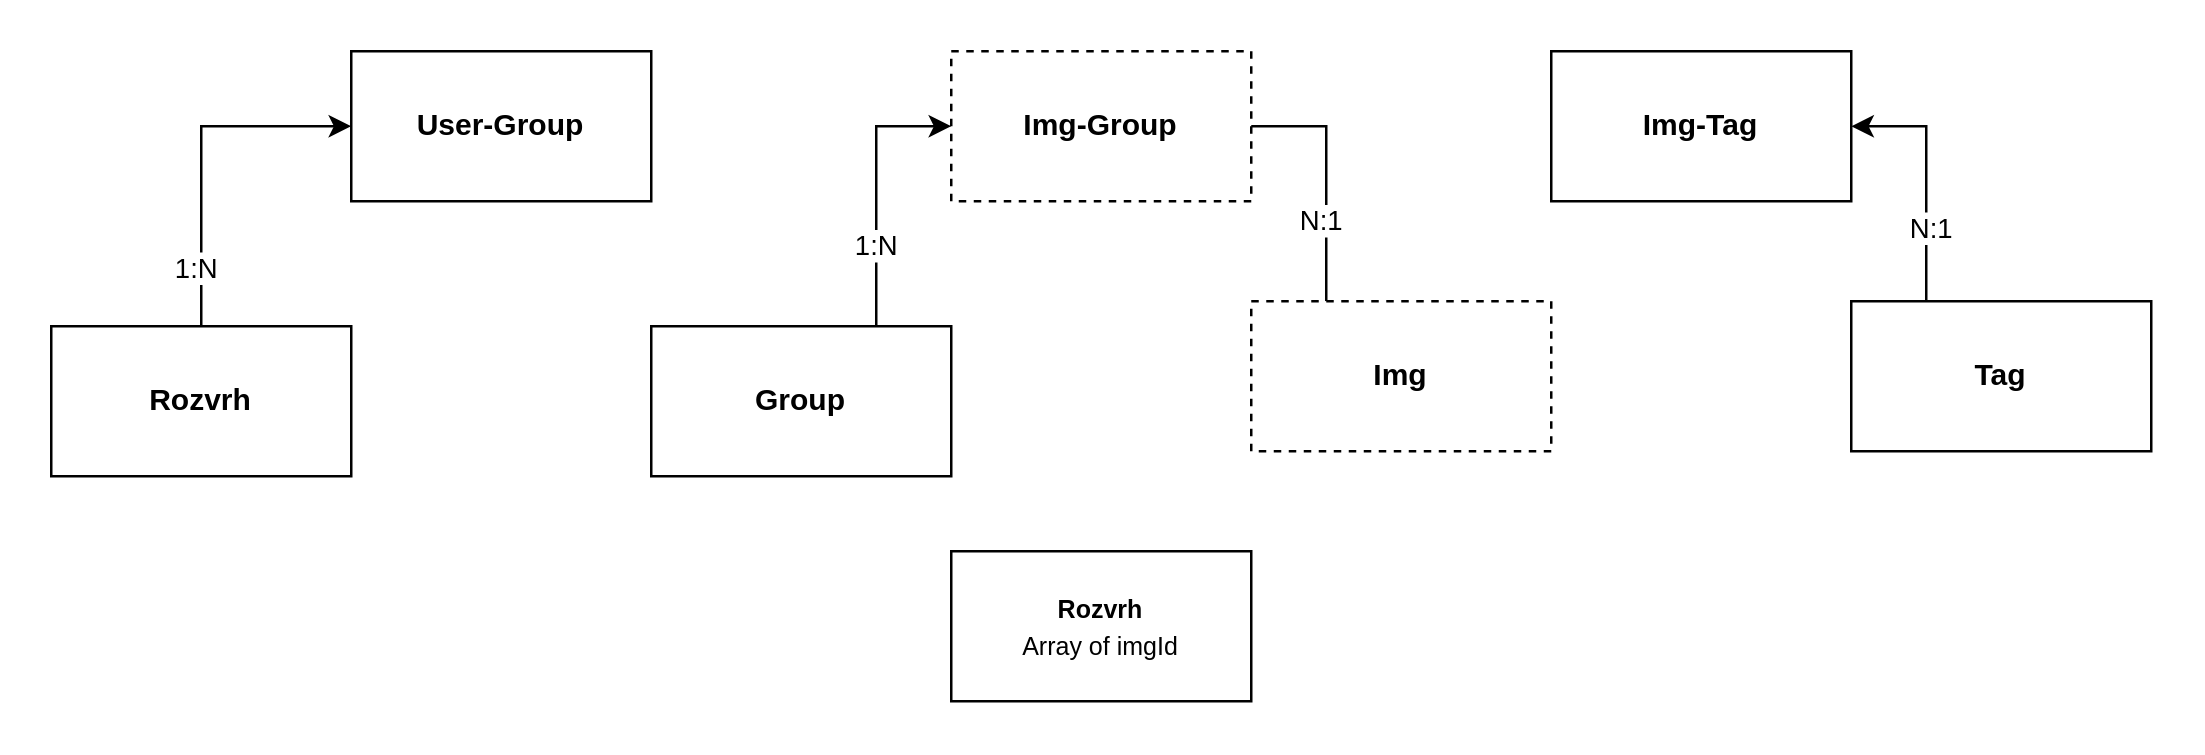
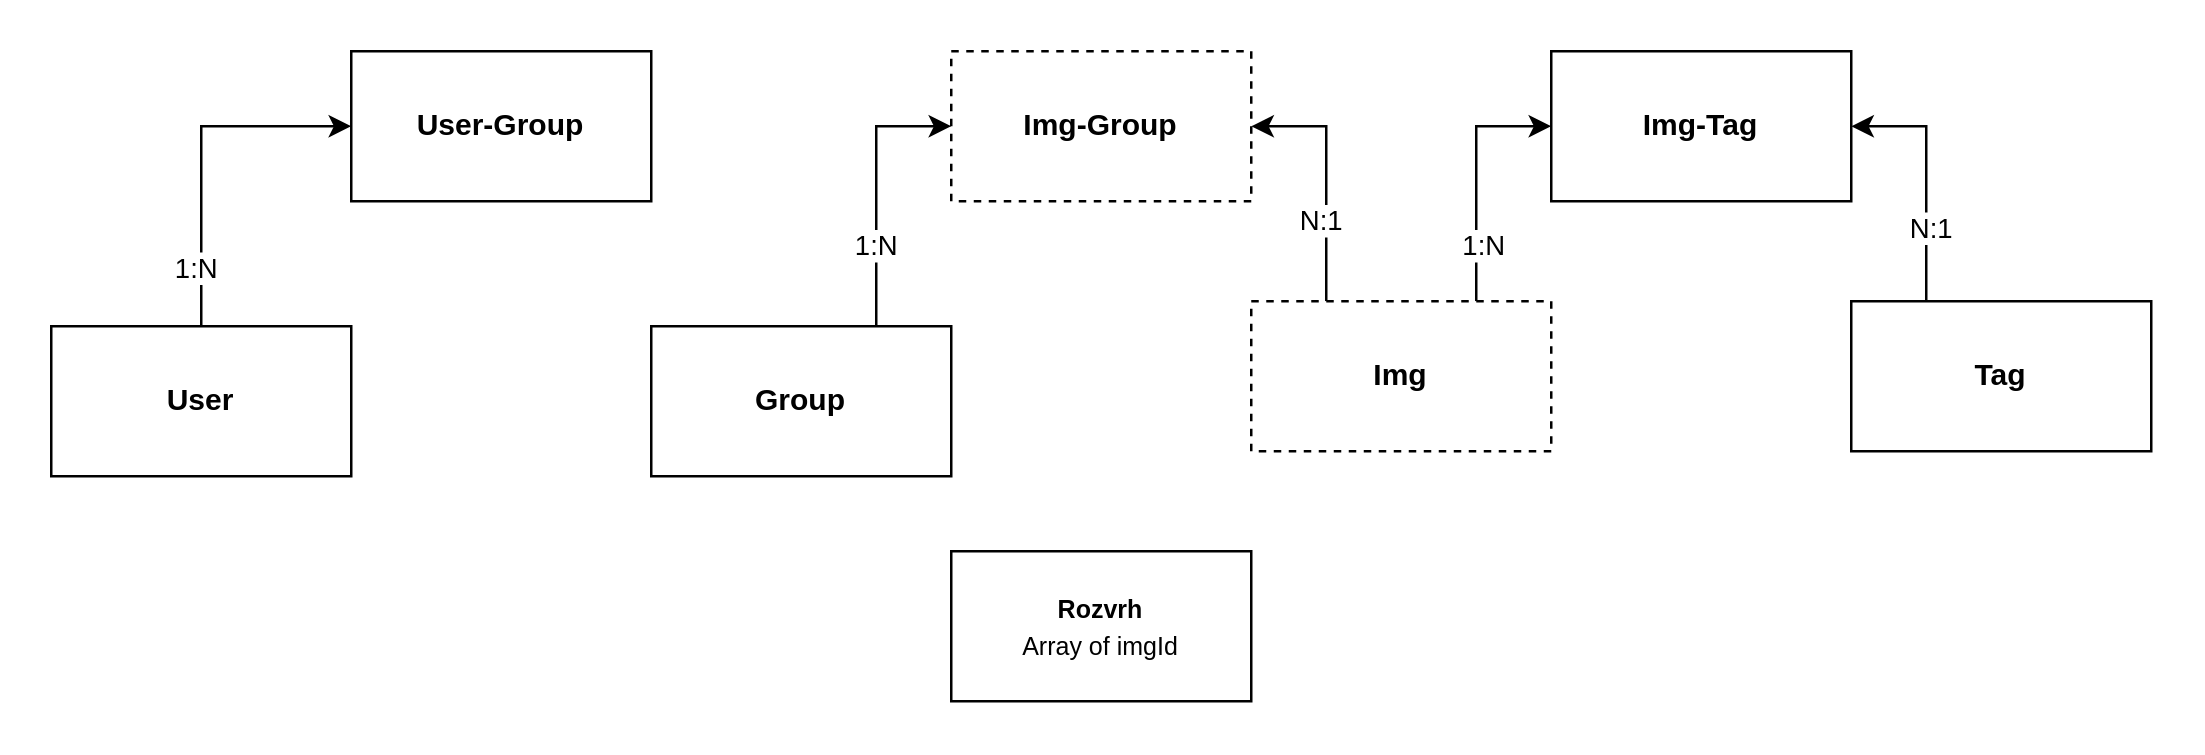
(1261, 126) -> (1269, 126)
none -> (1476, 149)
(201, 401) -> (201, 401)
